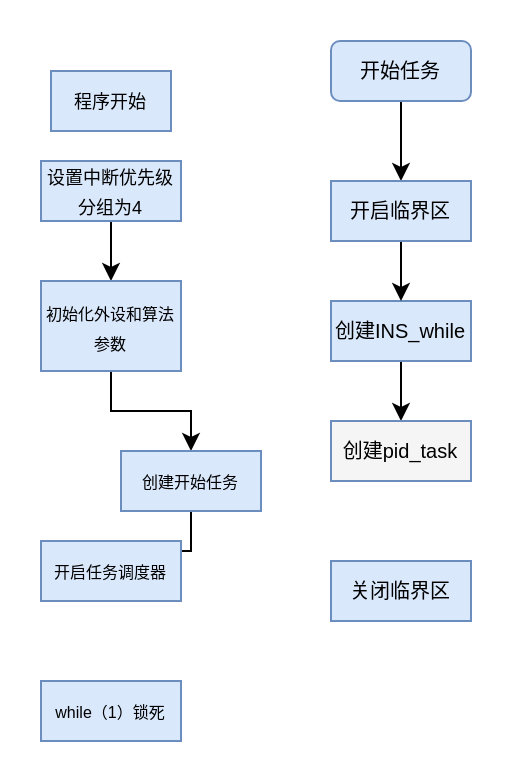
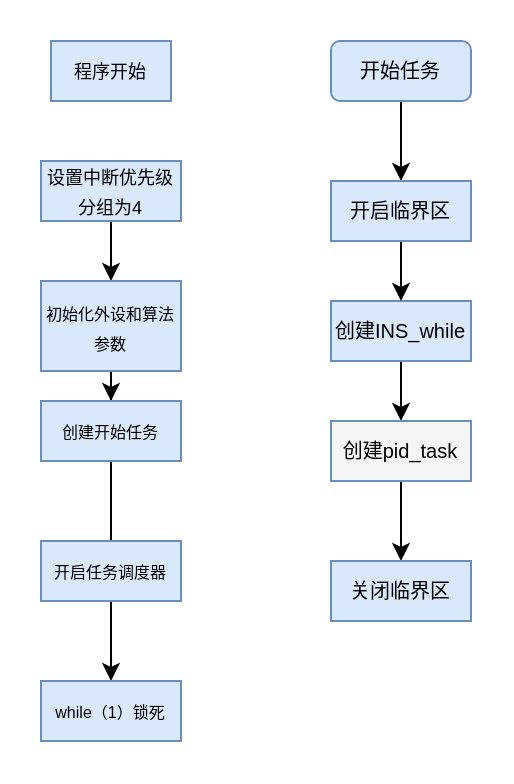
(111, 101) -> (111, 71)
(191, 481) -> (111, 431)
none -> (401, 514)
none -> (111, 634)
